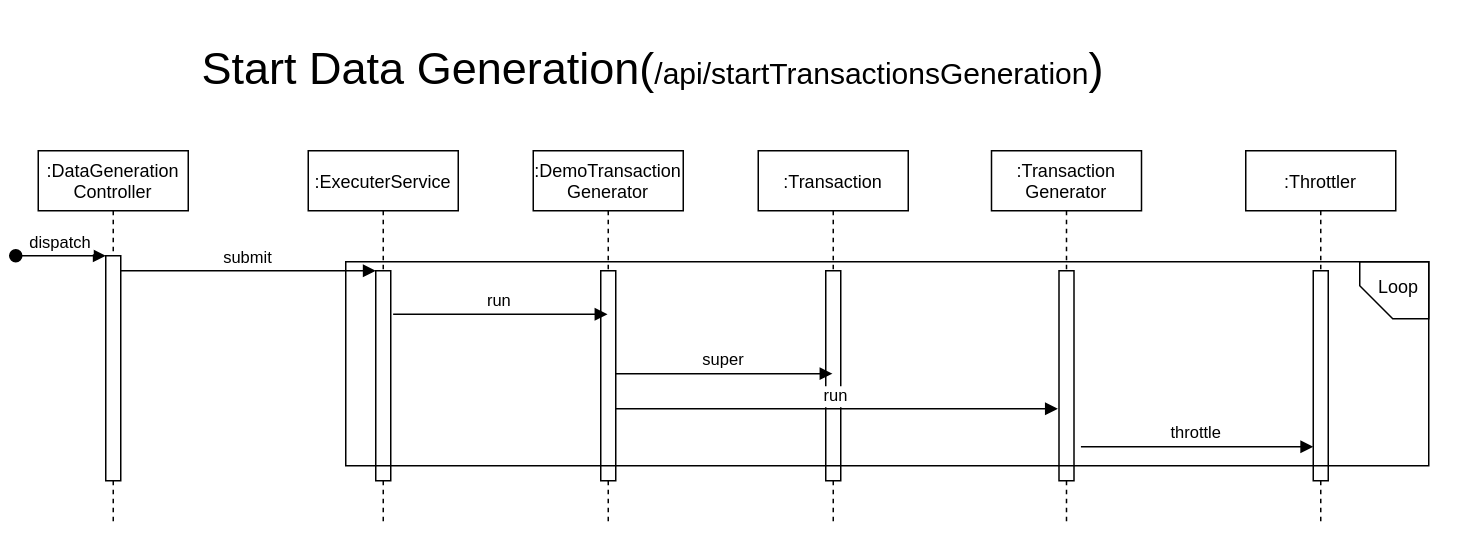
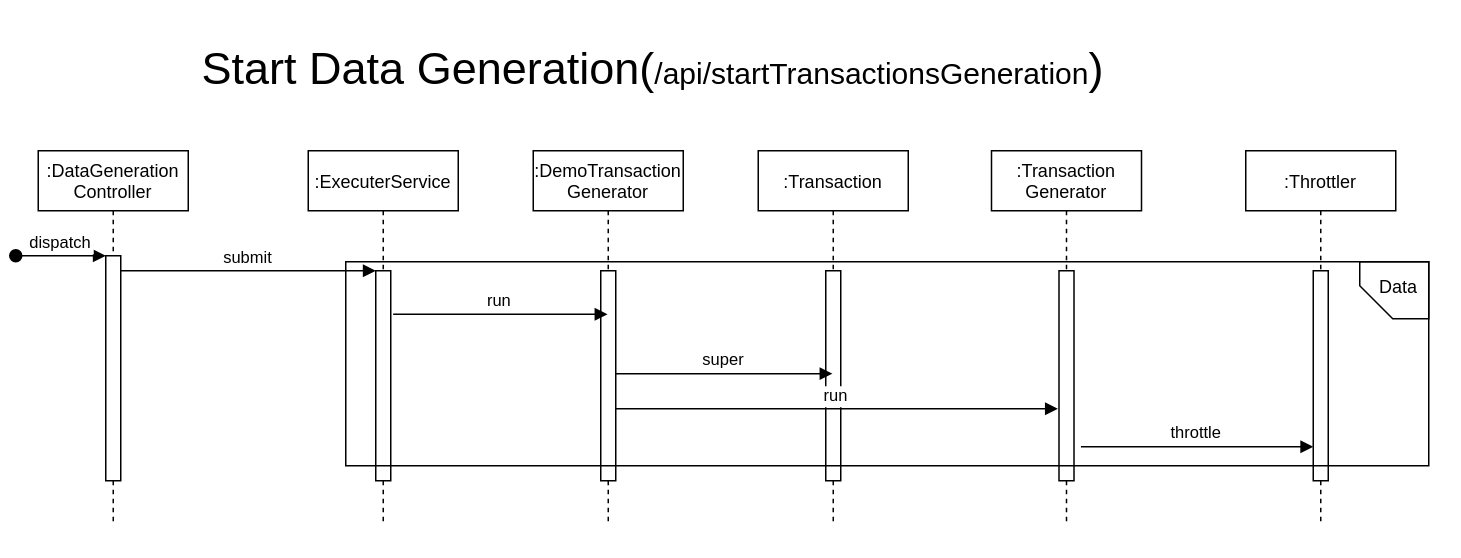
(1399, 287) -> (1399, 287)
